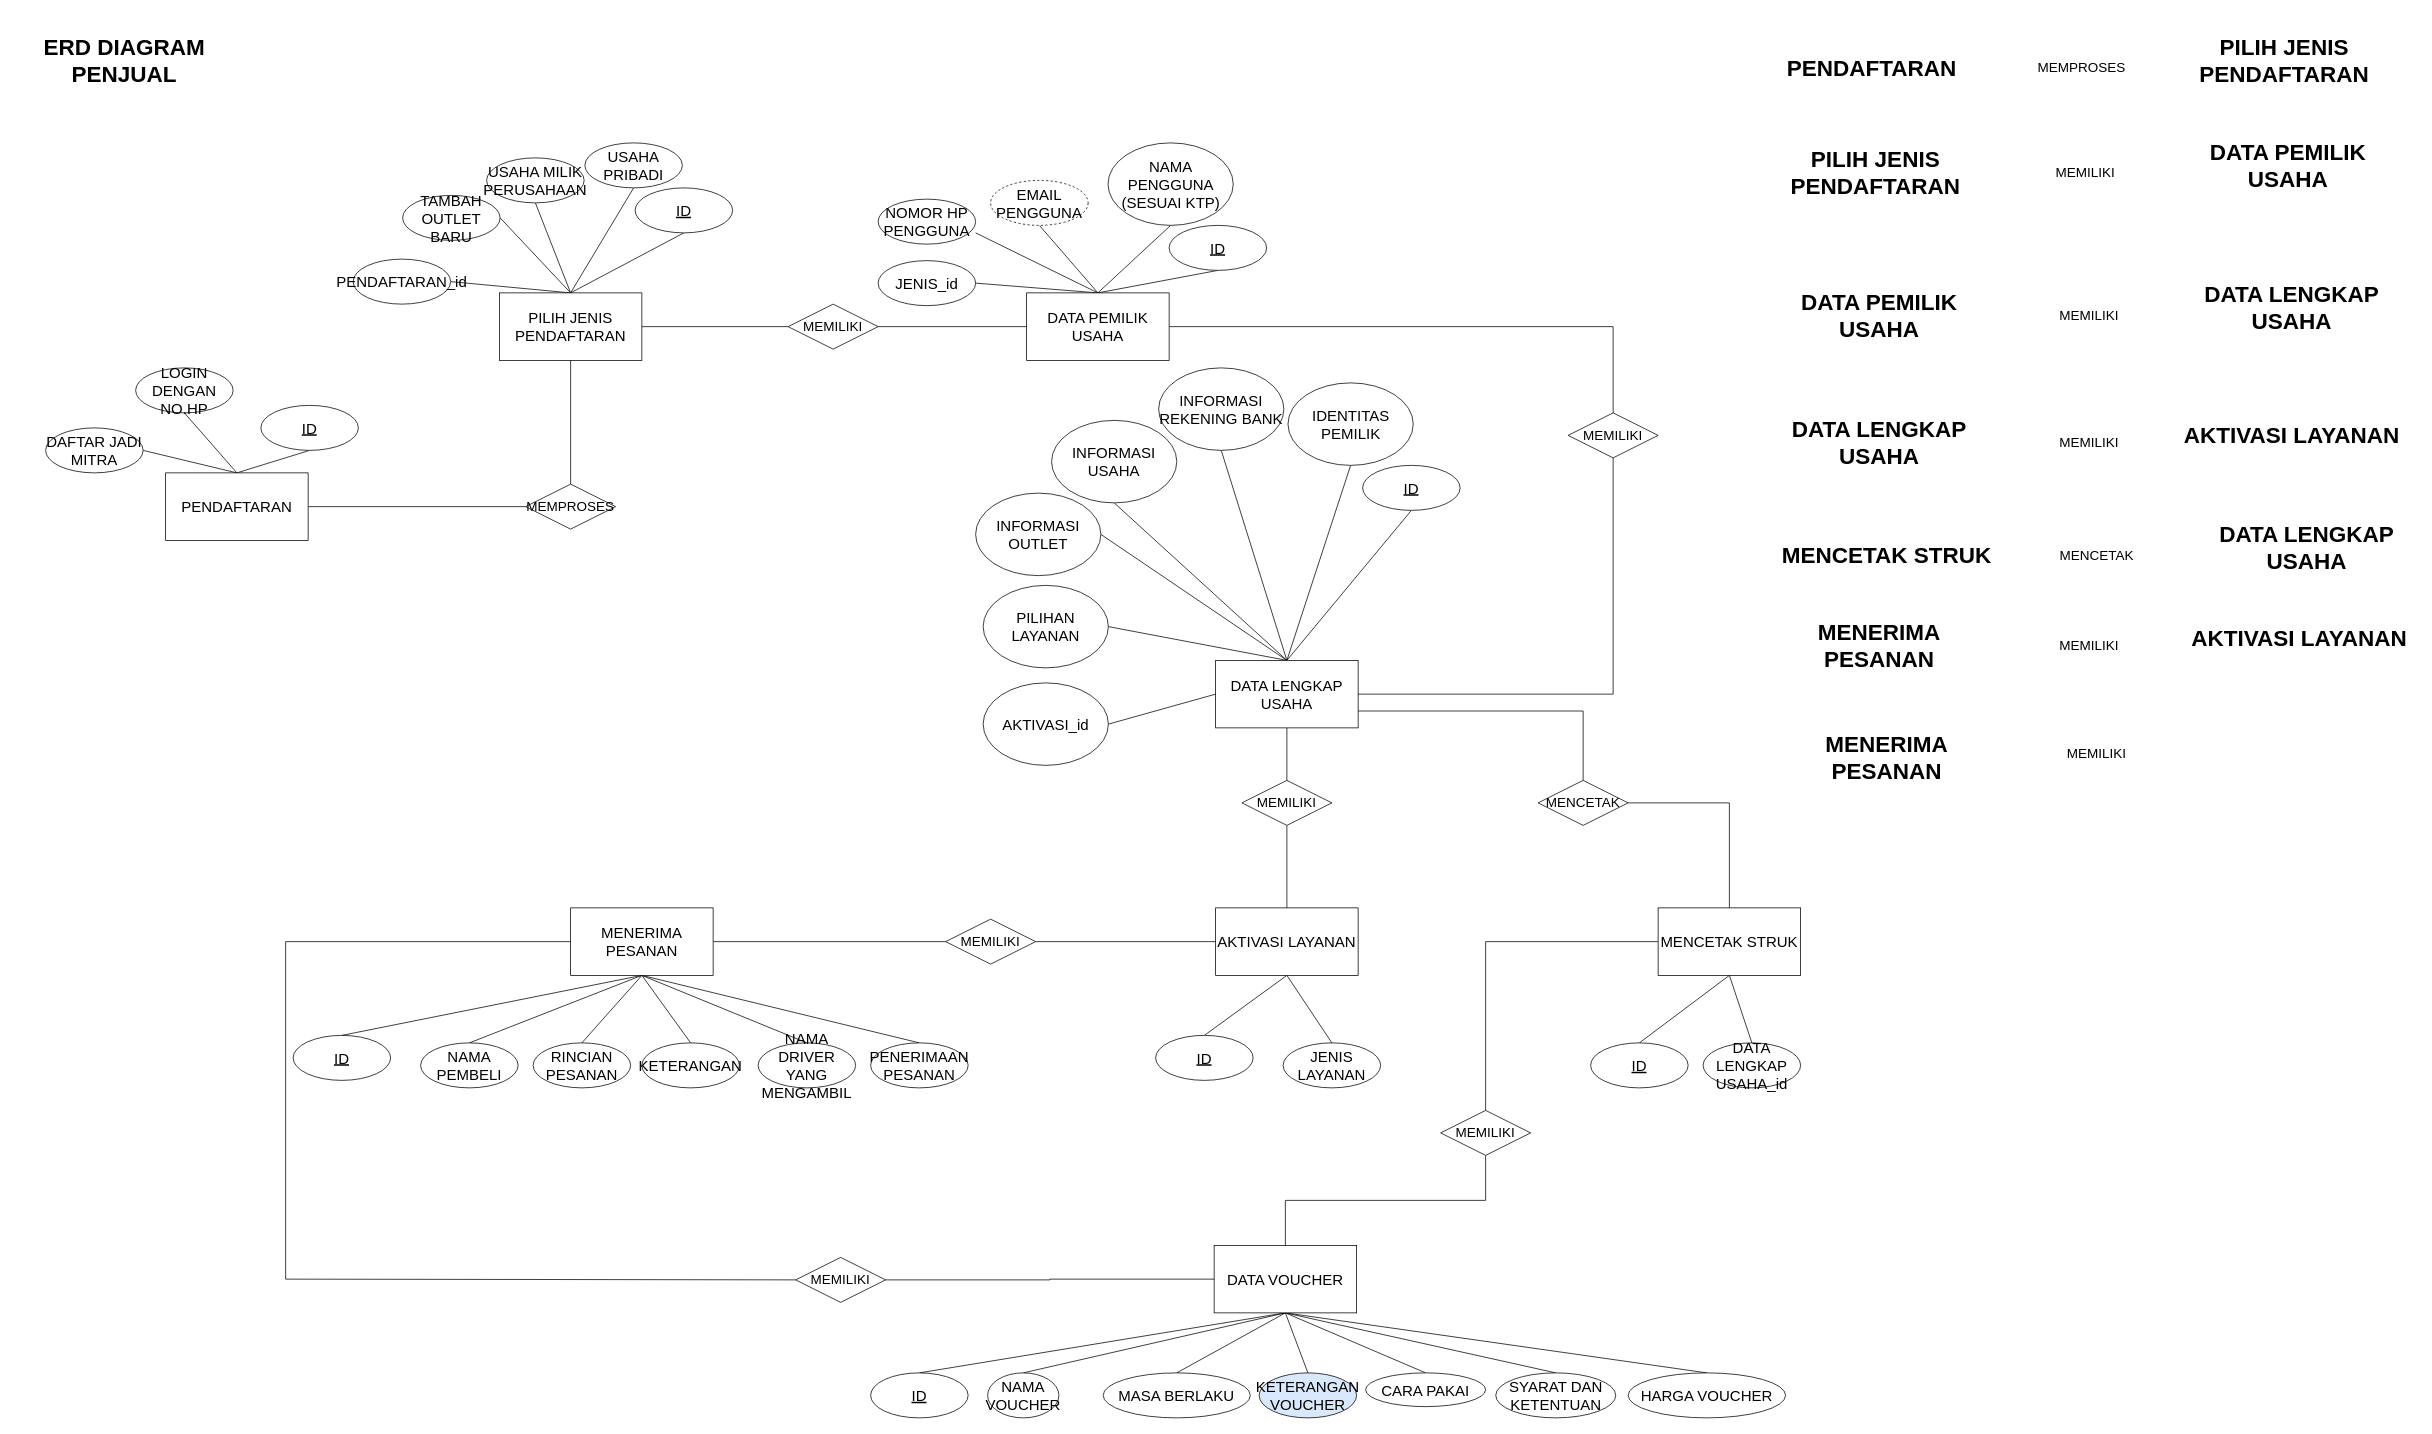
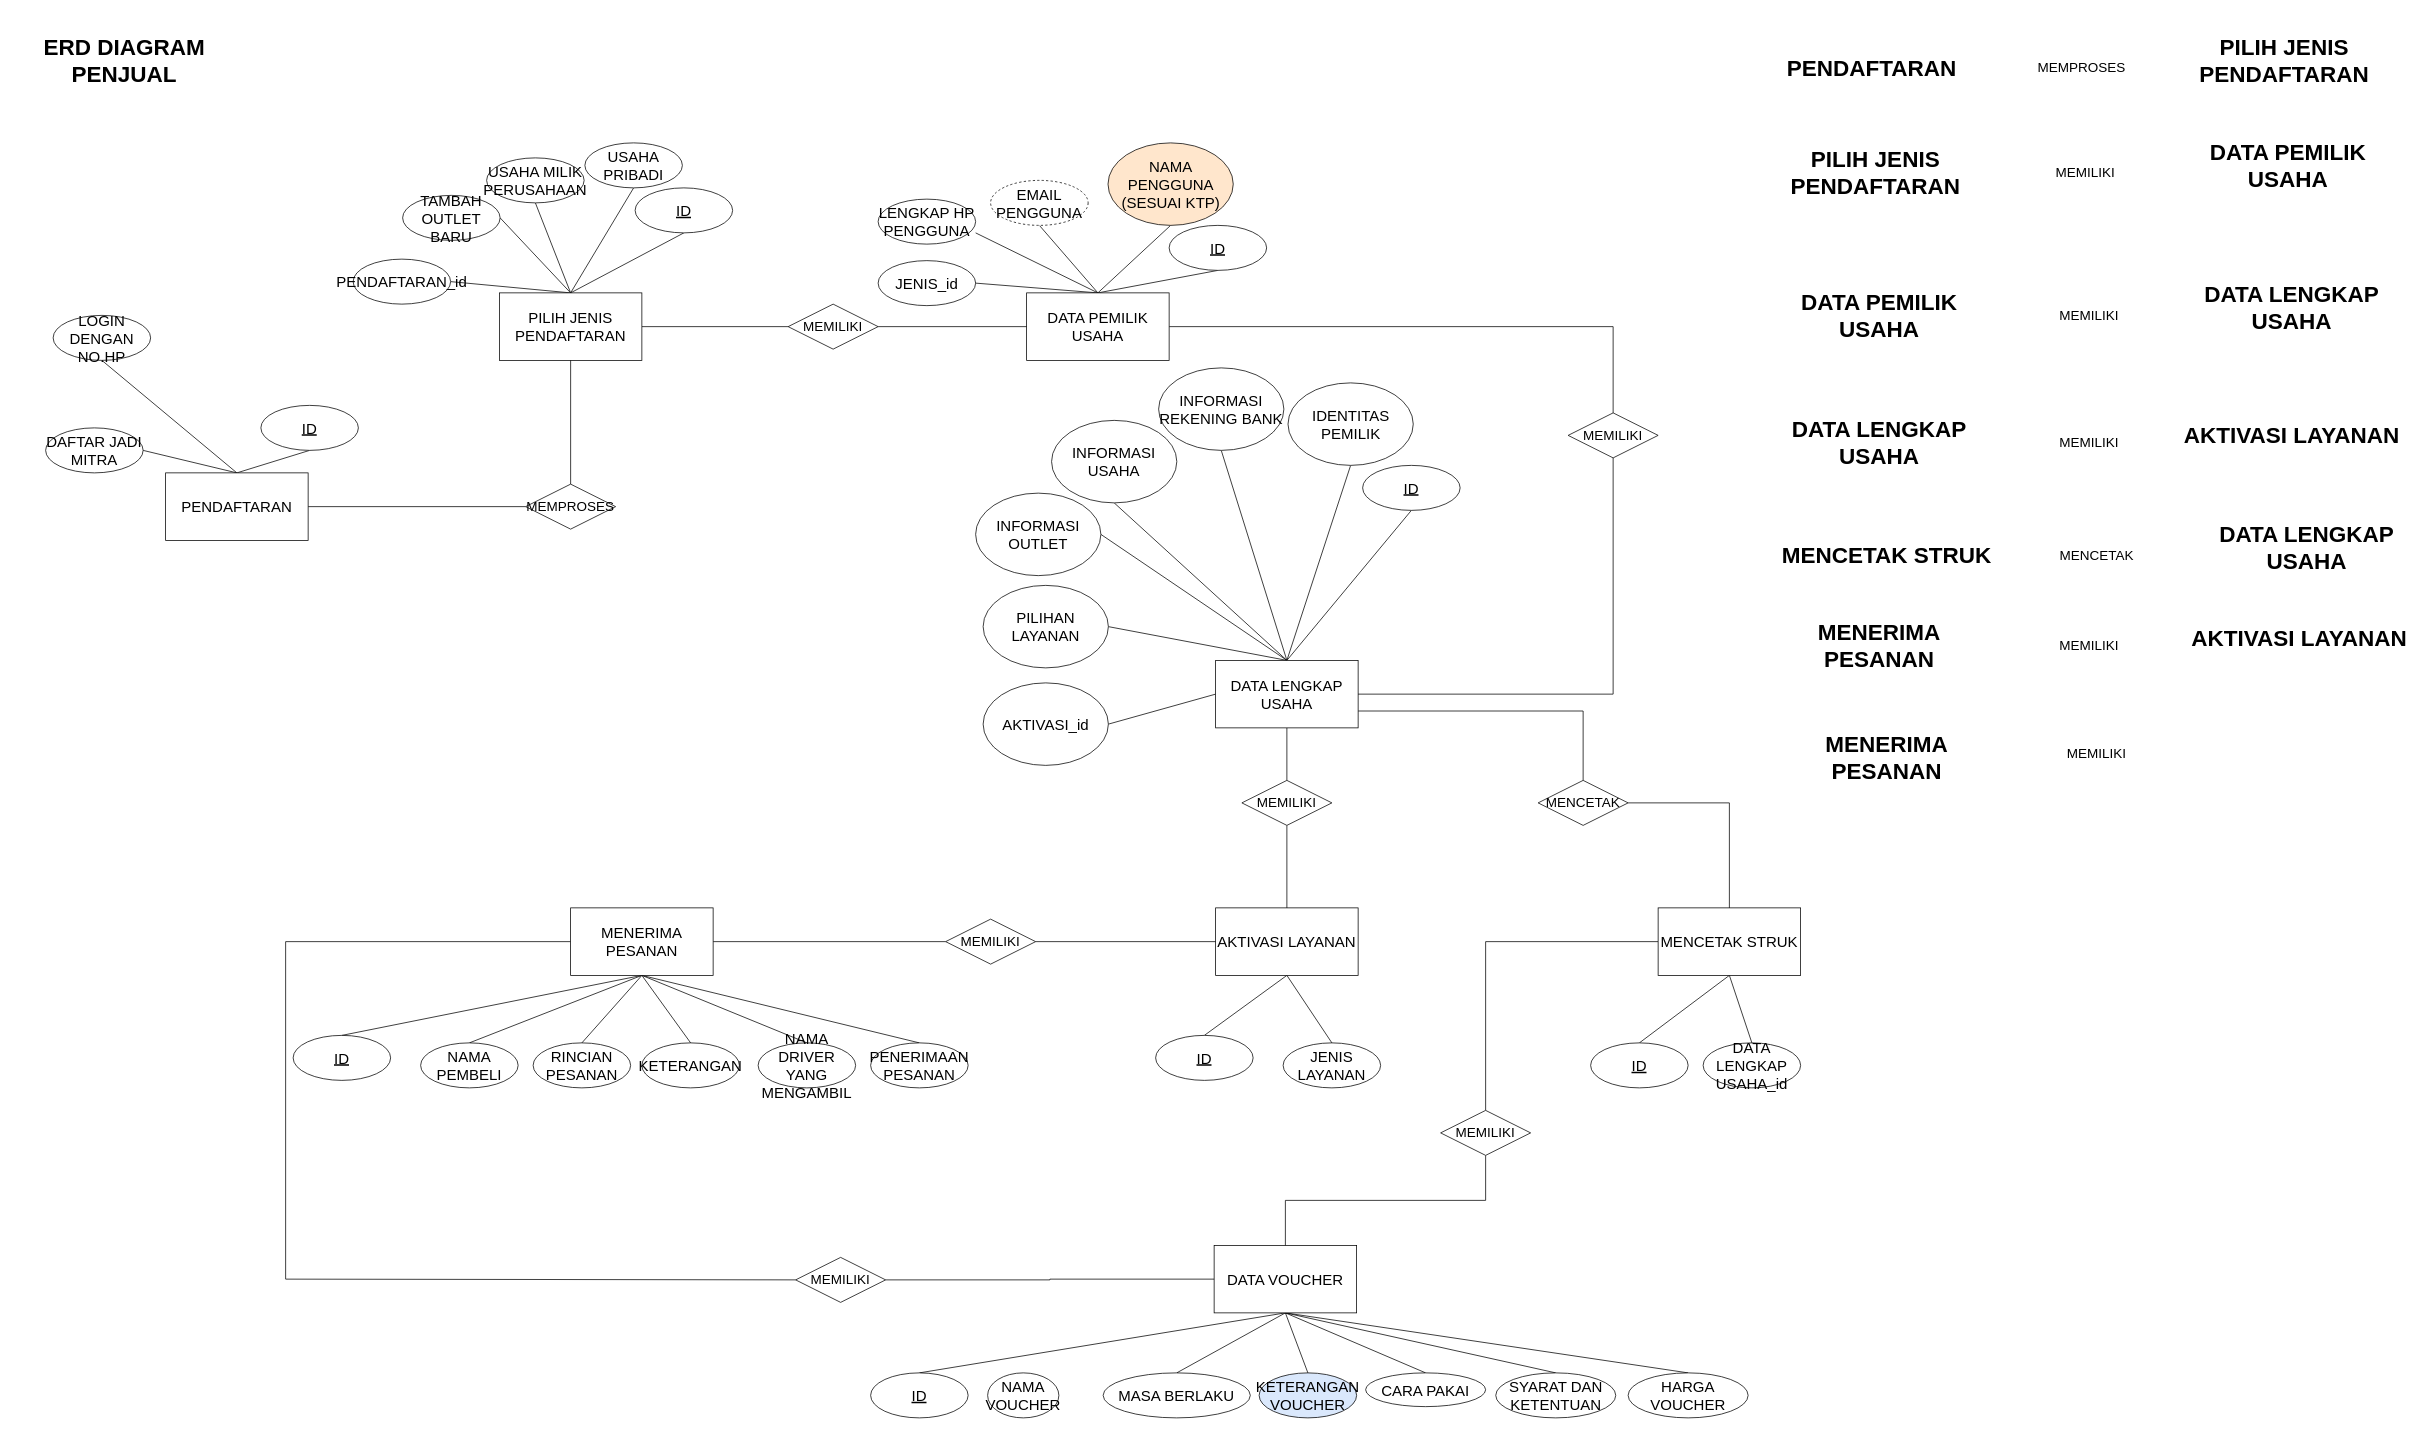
(1170, 184) -> (1170, 184)
(927, 222) -> (927, 222)
(184, 390) -> (102, 338)
(1150, 1344) -> none
(1707, 1395) -> (1688, 1395)
